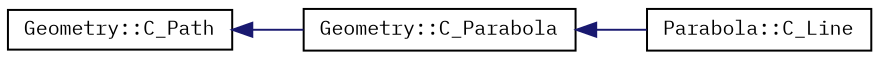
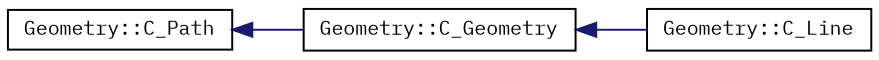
(440, 30) -> (440, 30)
(759, 30) -> (759, 30)
